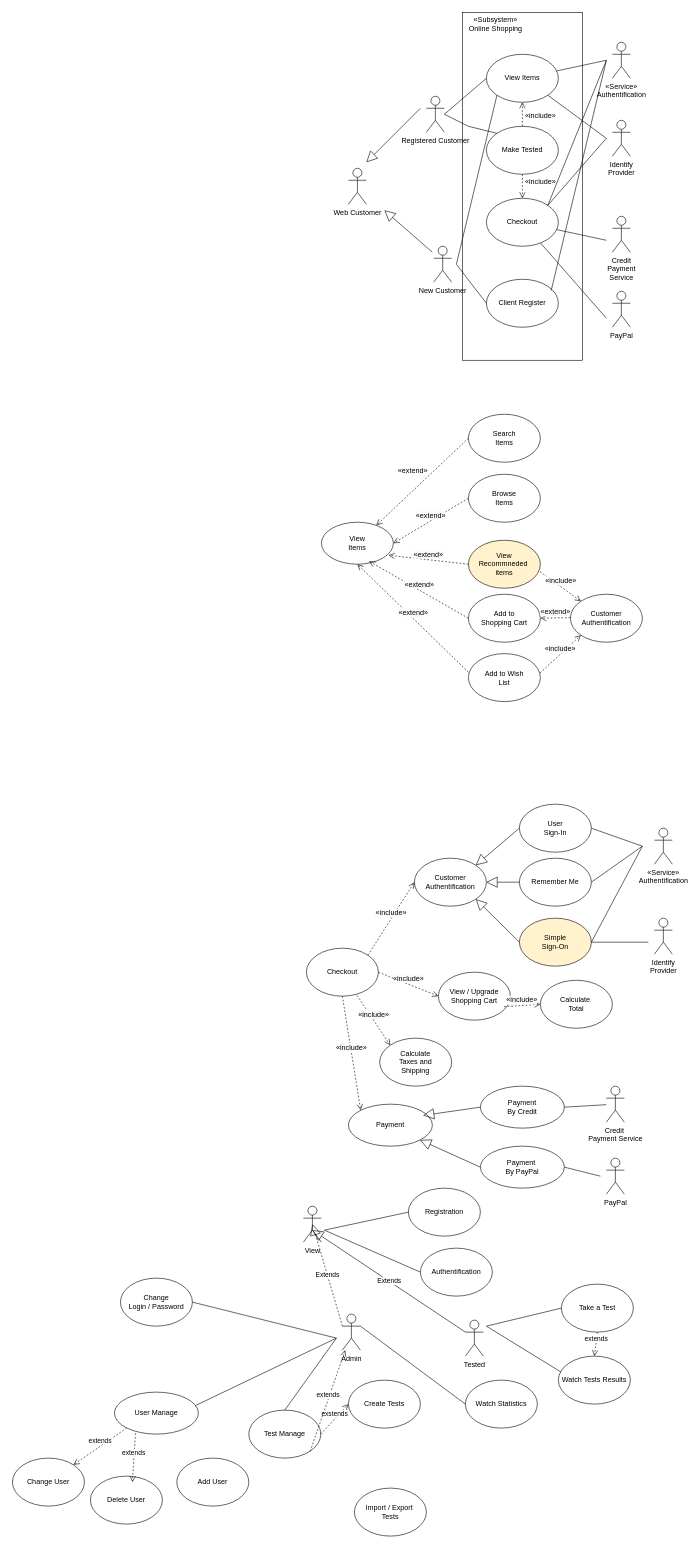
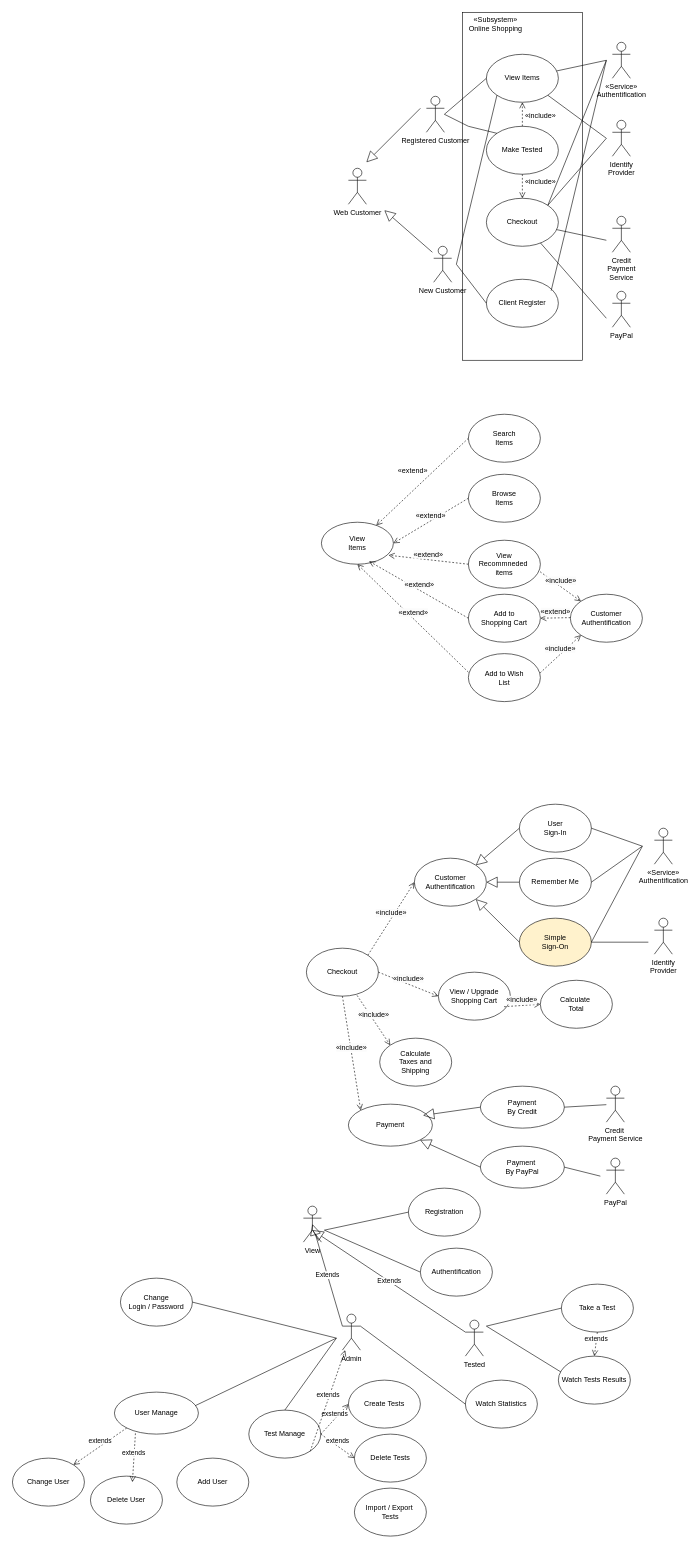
(504, 564) -> (504, 564)
(335, 1302) -> (335, 1302)
none -> (337, 1446)
none -> (390, 1458)
